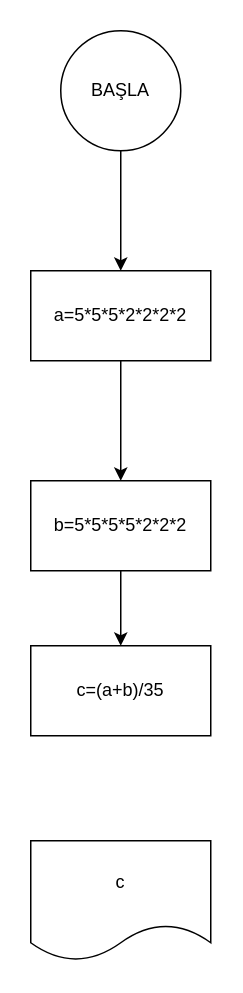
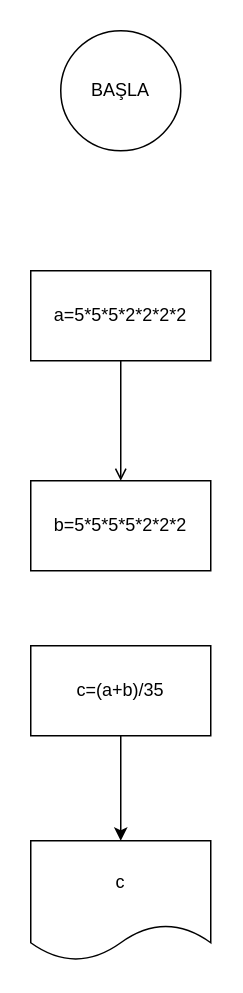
(121, 206) -> none
(121, 469) -> (121, 471)
(121, 603) -> none
none -> (121, 783)
